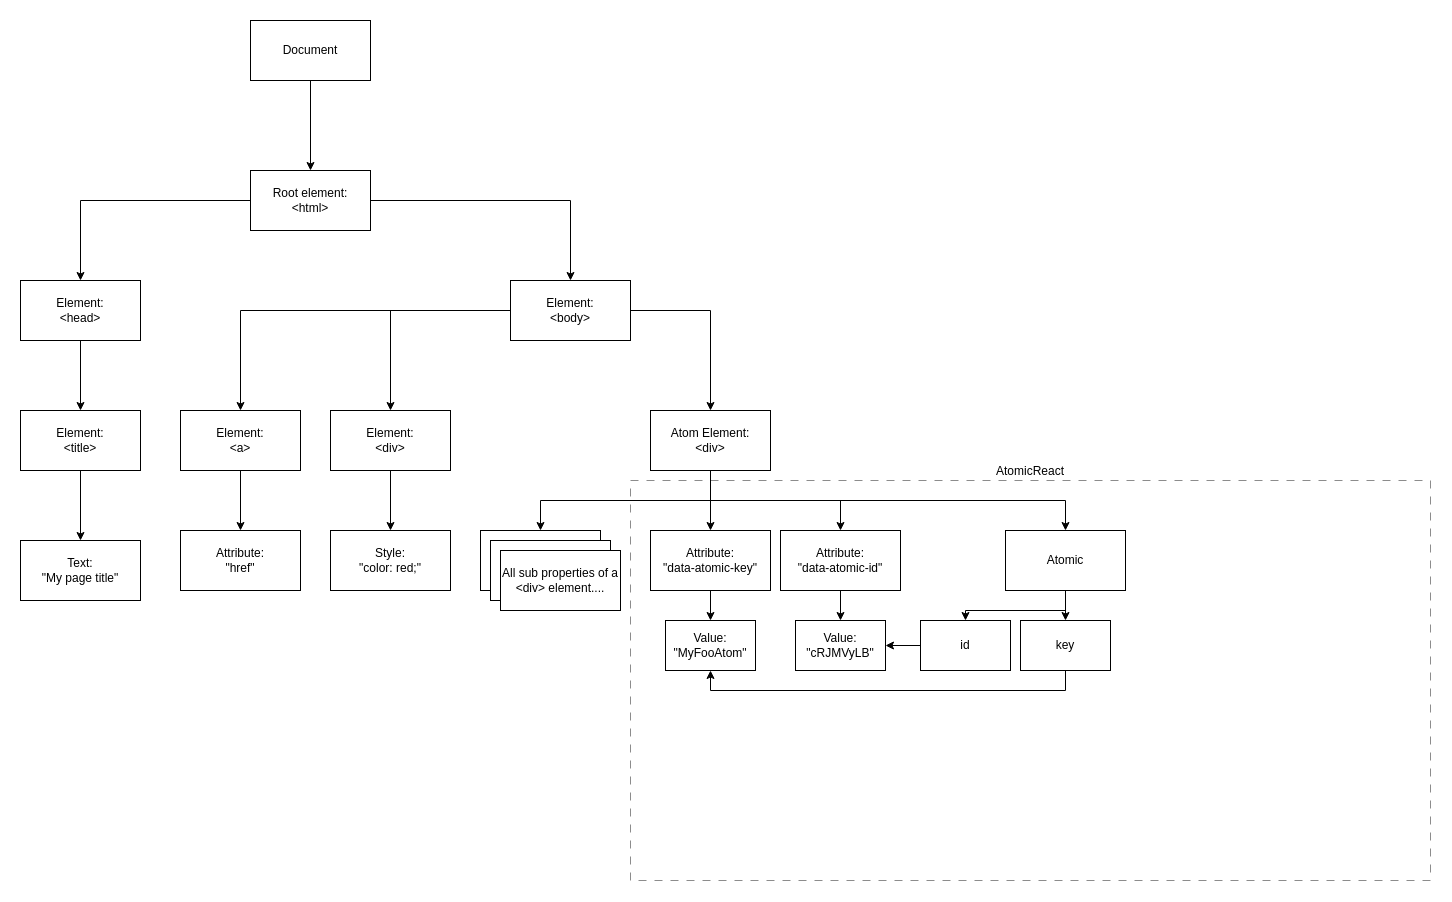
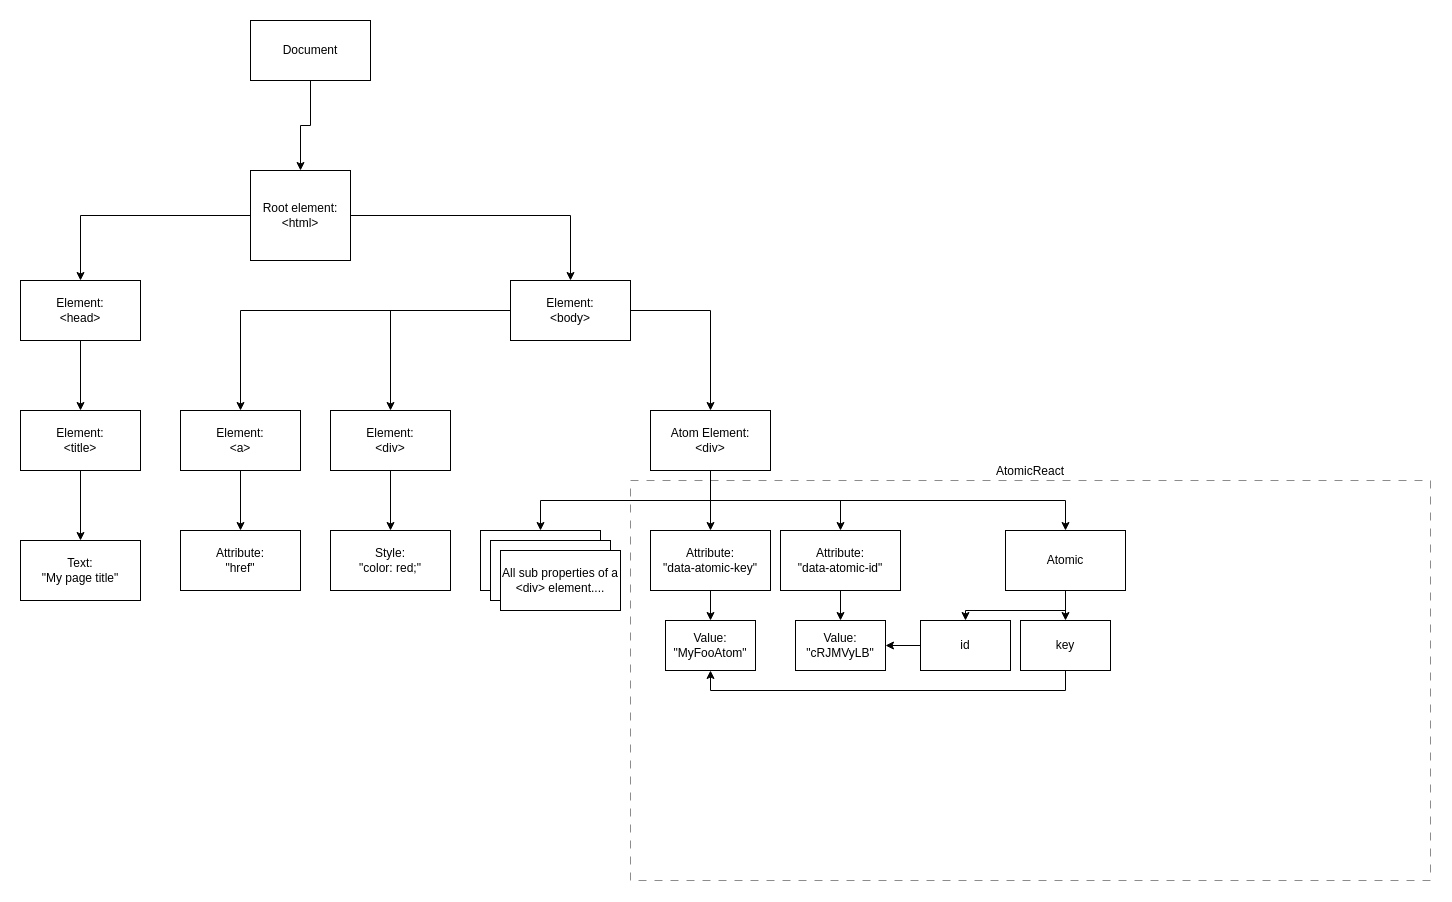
(311, 201) -> (301, 216)
